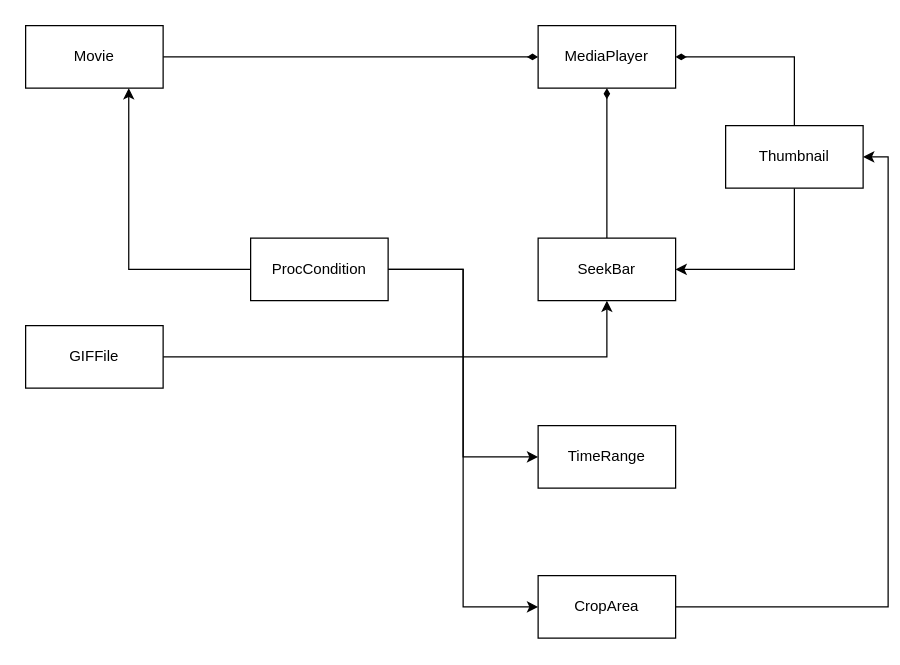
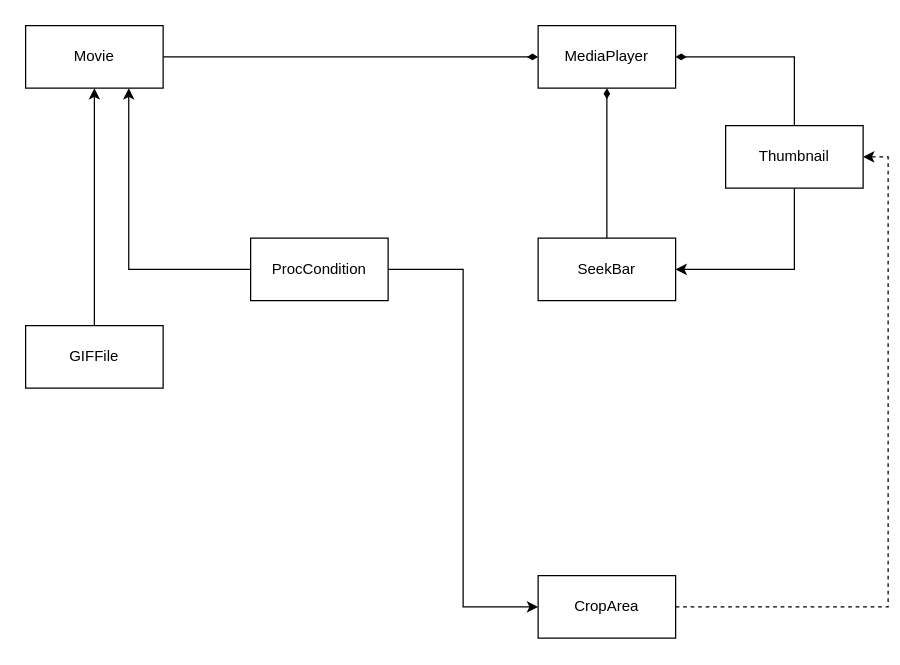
(409, 357) -> (94, 211)
(498, 457) -> none
(607, 457) -> none
(888, 481) -> (888, 481)
